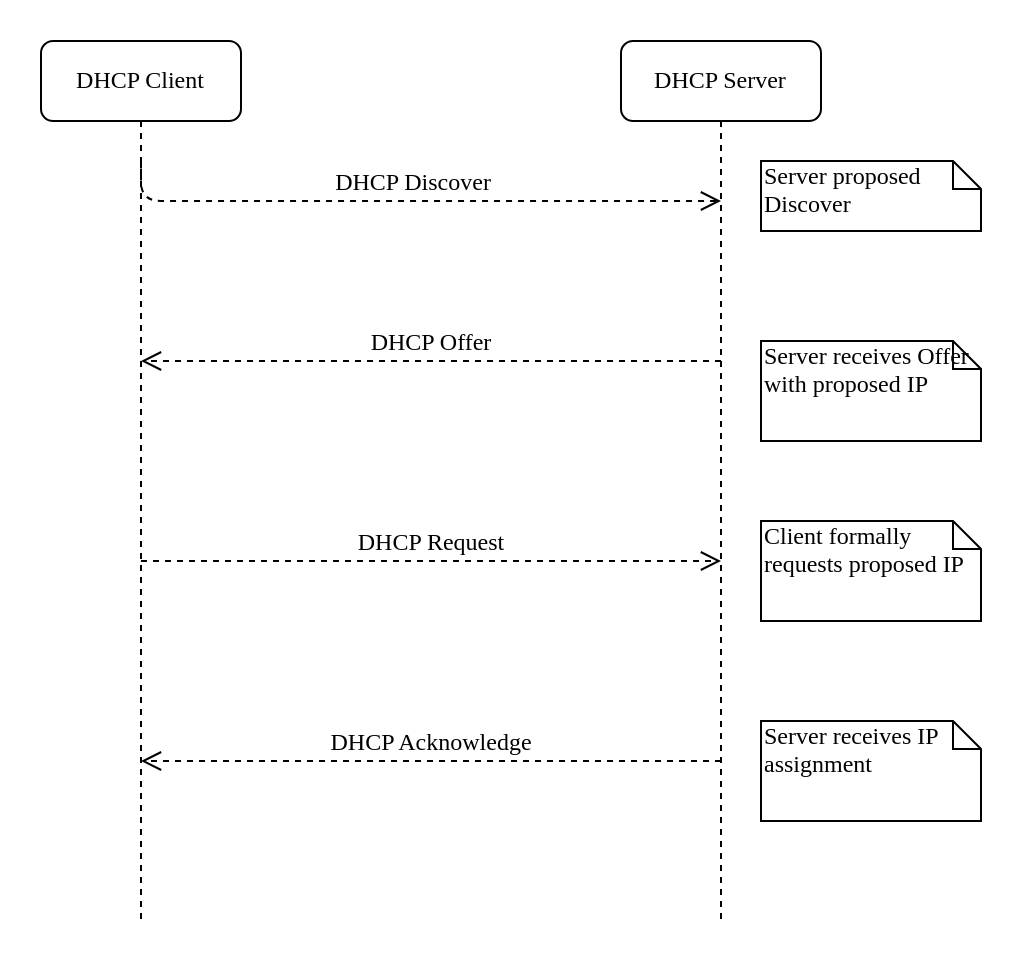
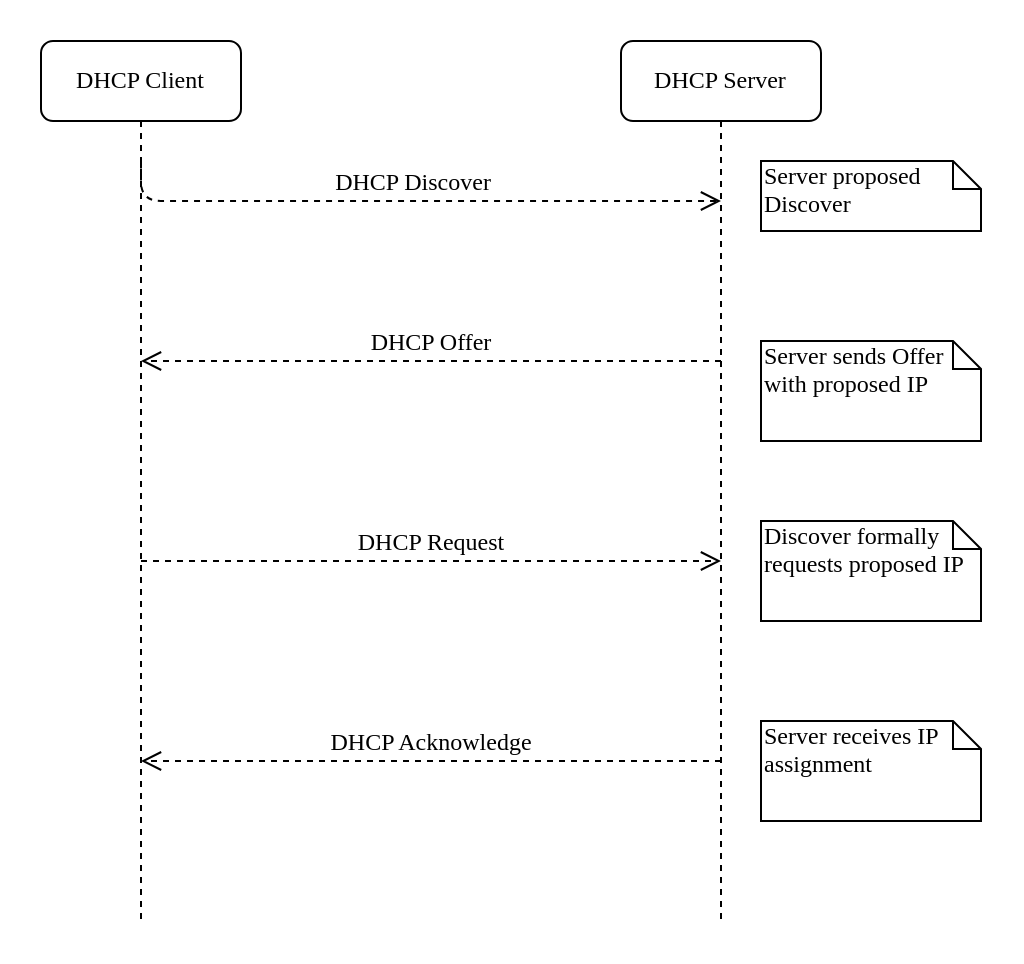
(873, 386) -> (873, 386)
(873, 566) -> (873, 566)
